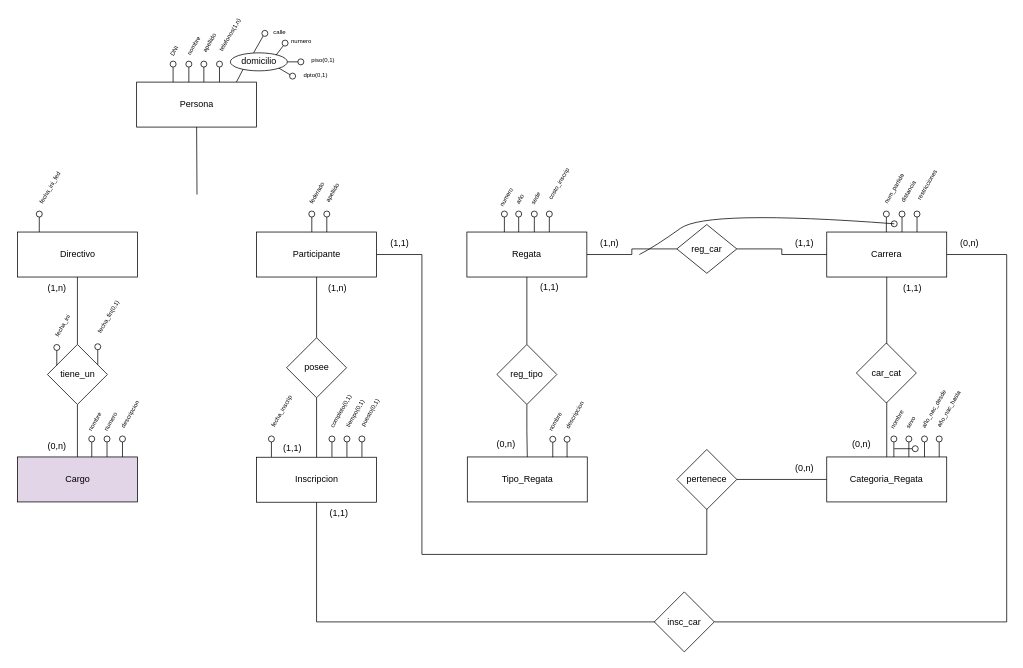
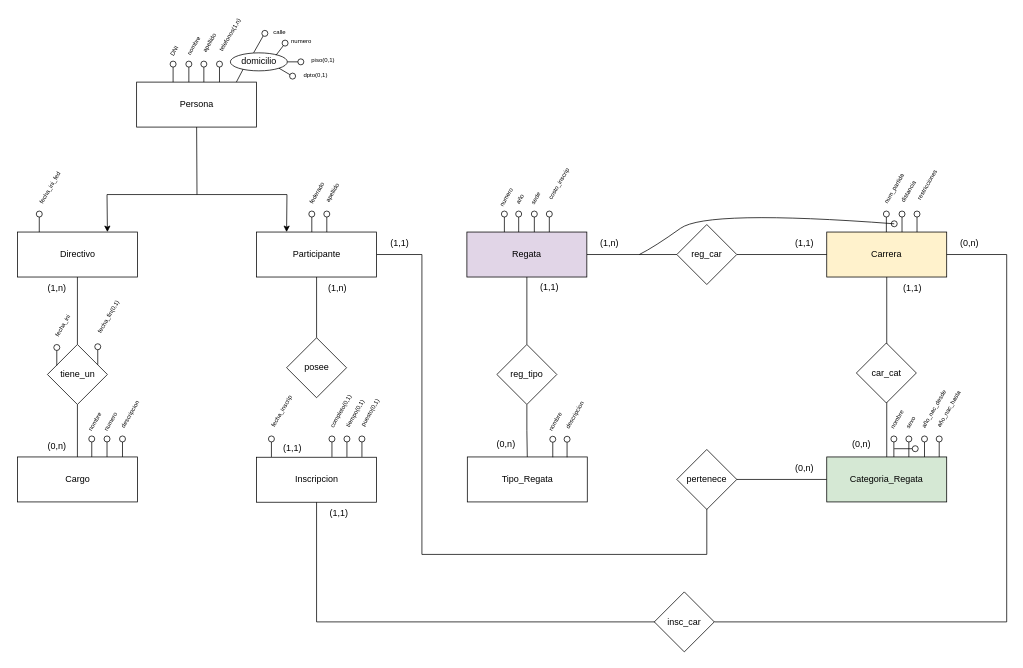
none -> (197, 195)
(707, 249) -> (707, 255)
(527, 255) -> (527, 255)
(887, 255) -> (887, 255)
(317, 427) -> none
(77, 480) -> (77, 480)
(887, 480) -> (887, 480)
